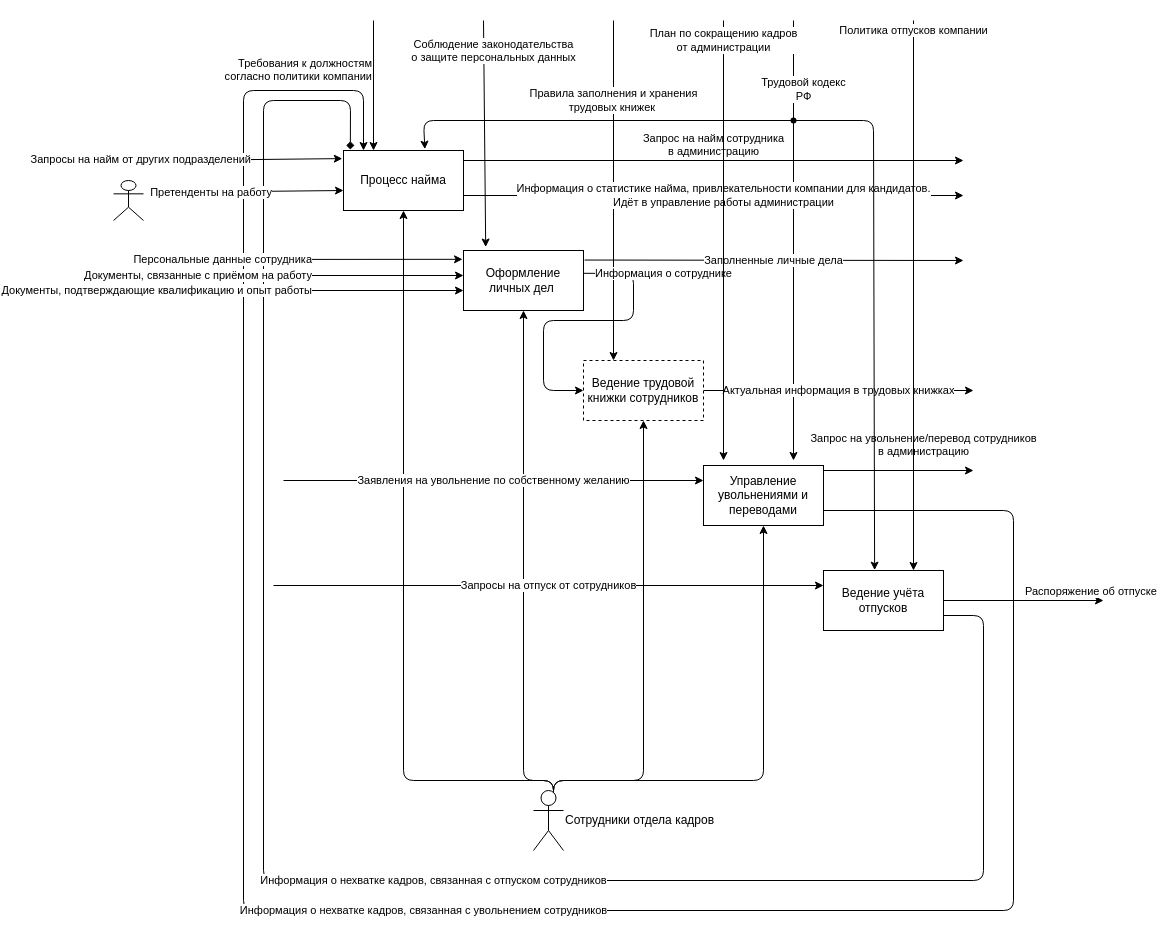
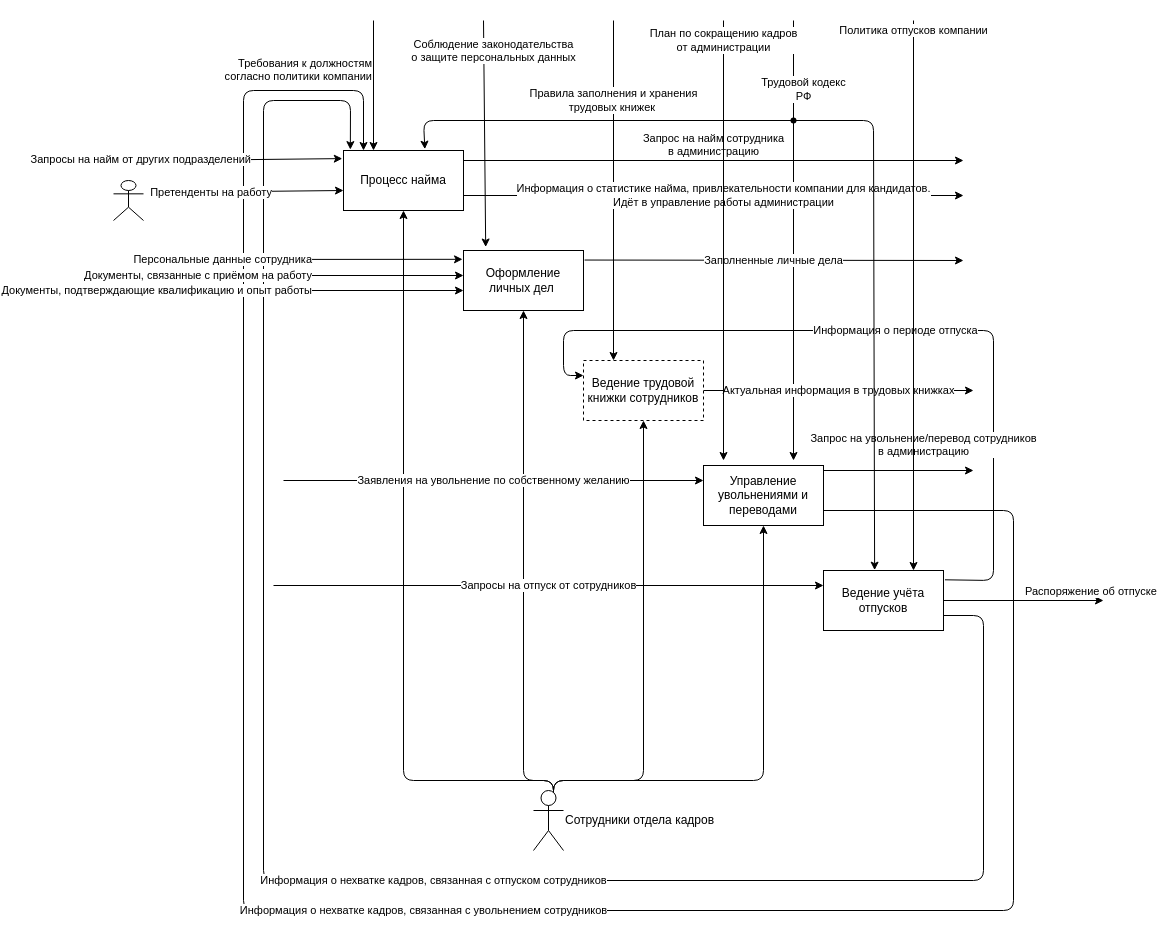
(350, 141) -> (350, 141)
(586, 321) -> none
none -> (805, 331)
